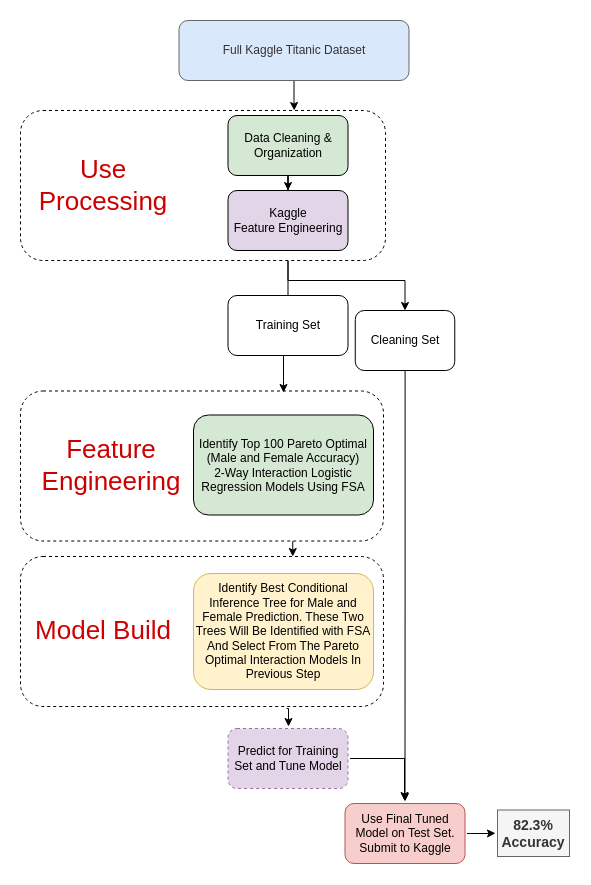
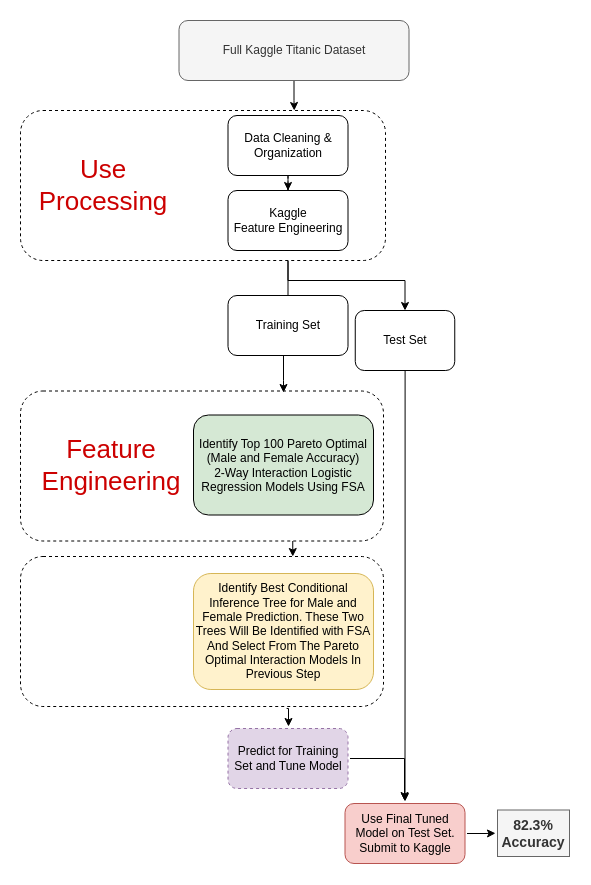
(294, 51) -> (294, 51)
(288, 146) -> (288, 146)
(288, 179) -> (288, 179)
(288, 221) -> (288, 221)
(406, 341) -> (406, 341)
(103, 631) -> none
